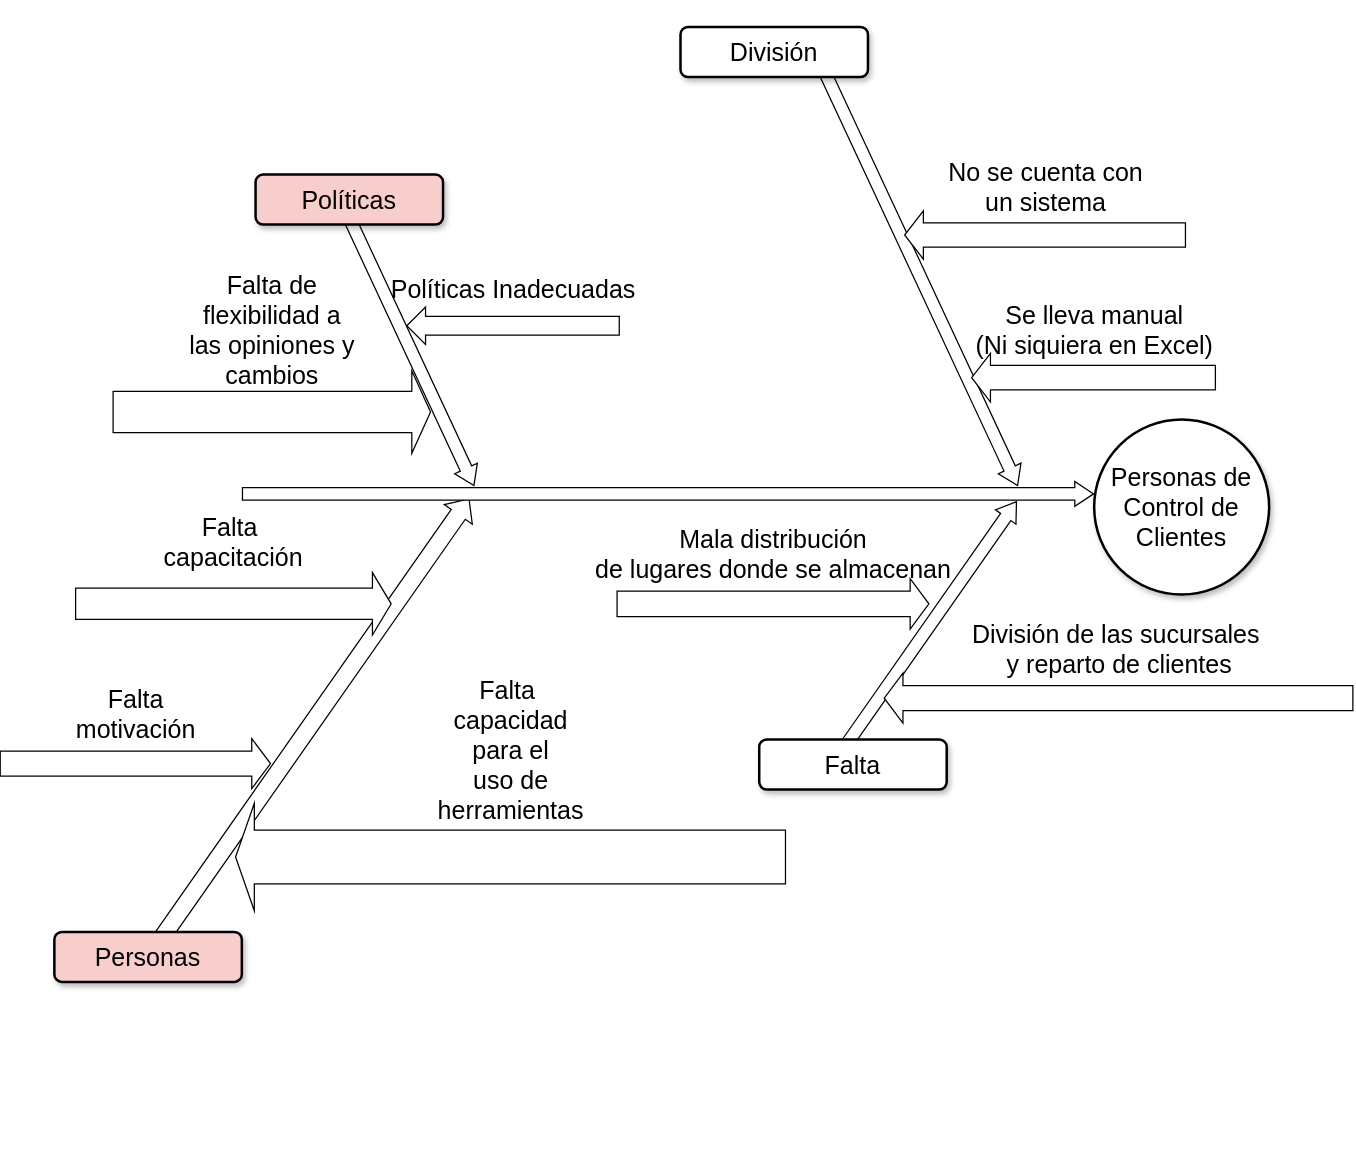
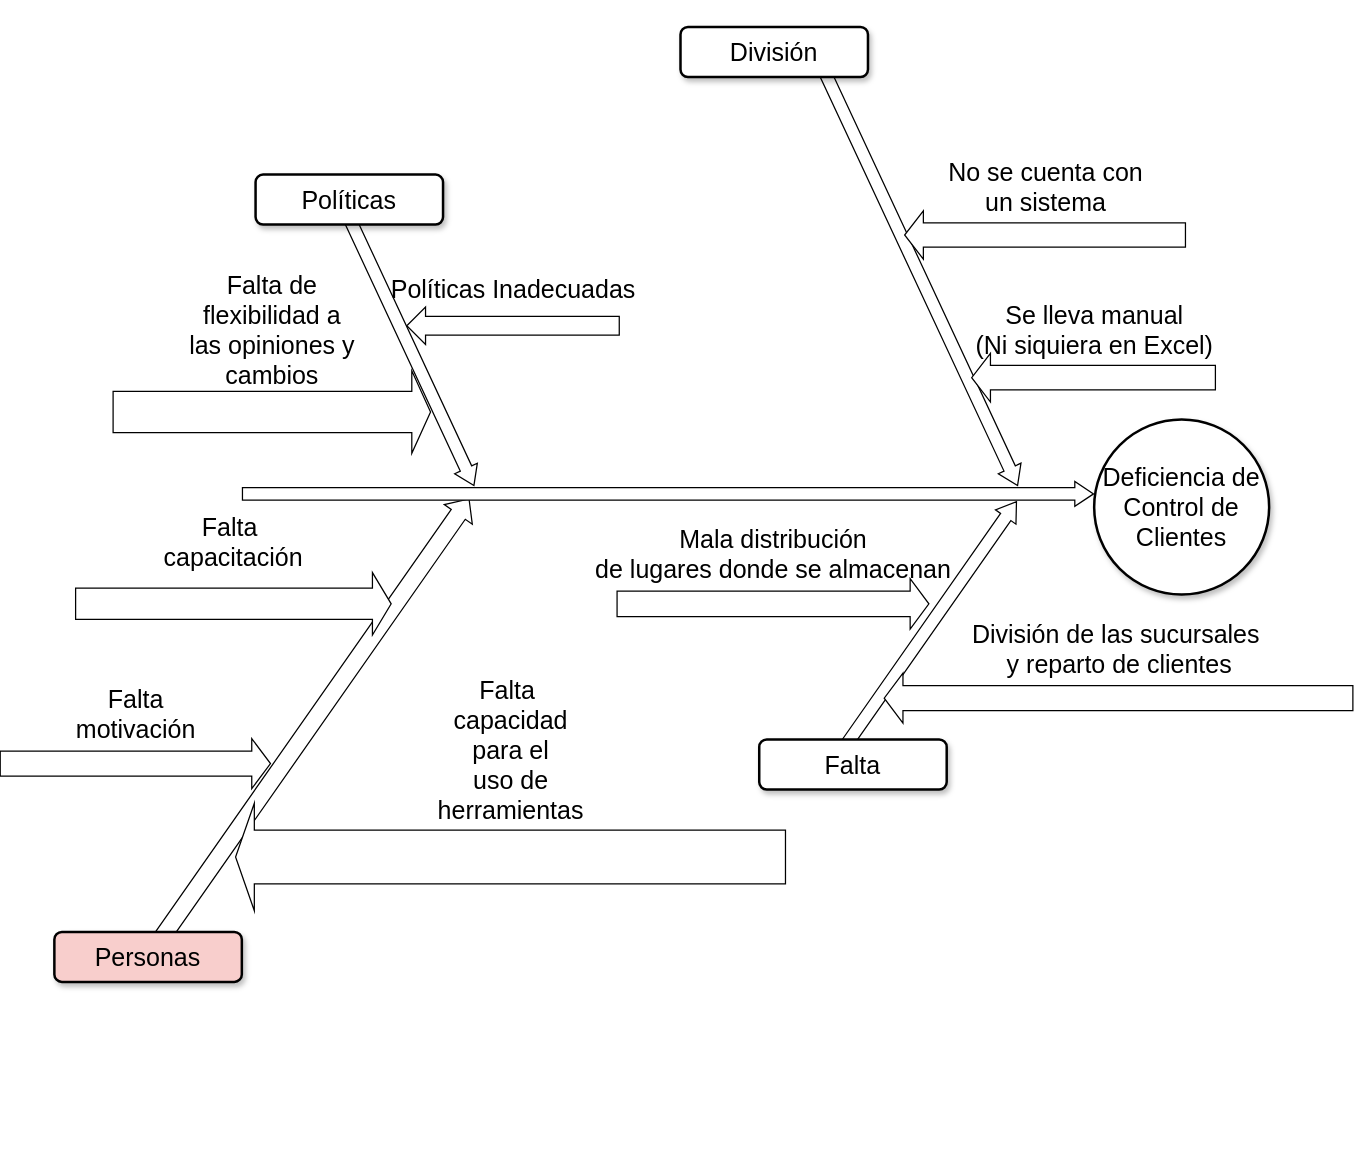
(349, 199) -> (349, 199)
(1182, 507) -> (1182, 507)
